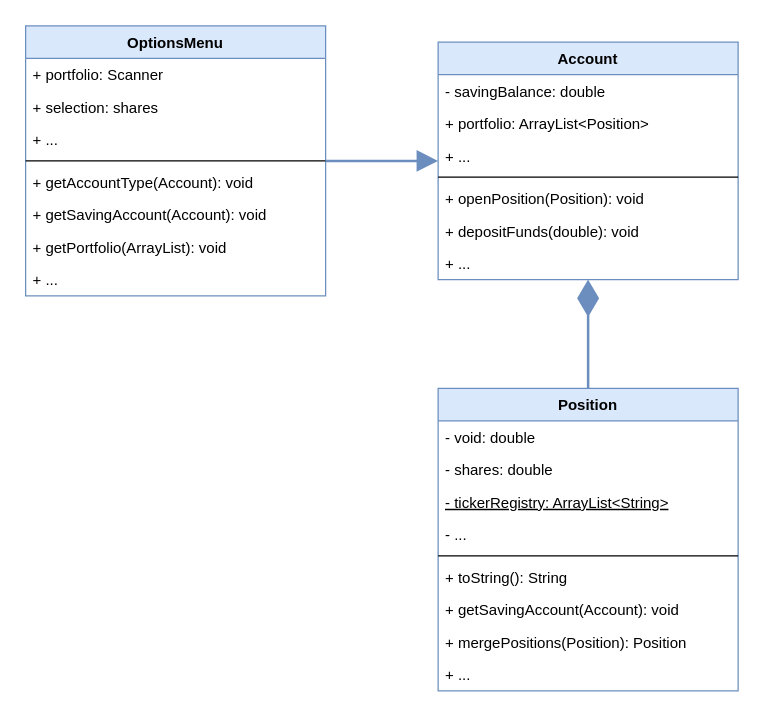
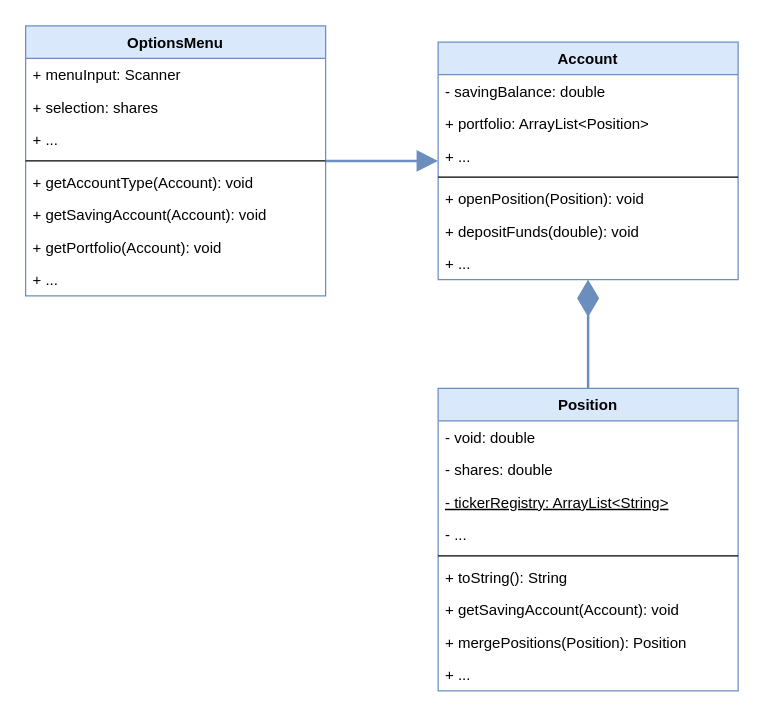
(107, 75) -> (111, 75)
(149, 248) -> (143, 248)
